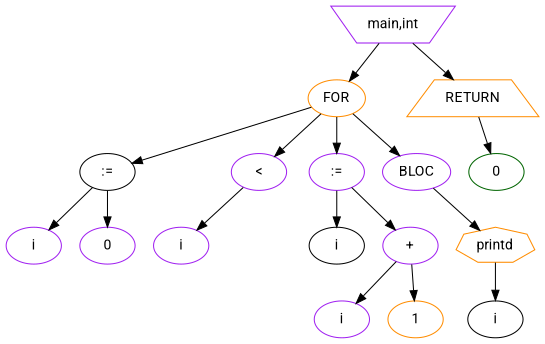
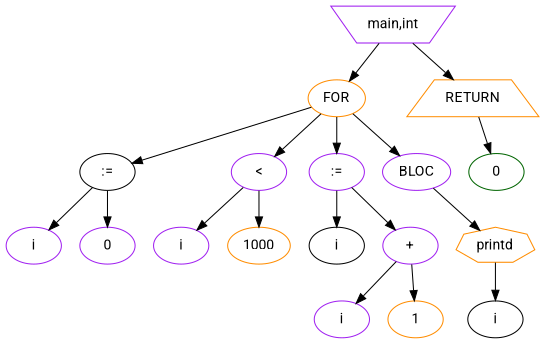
none -> (259, 246)
